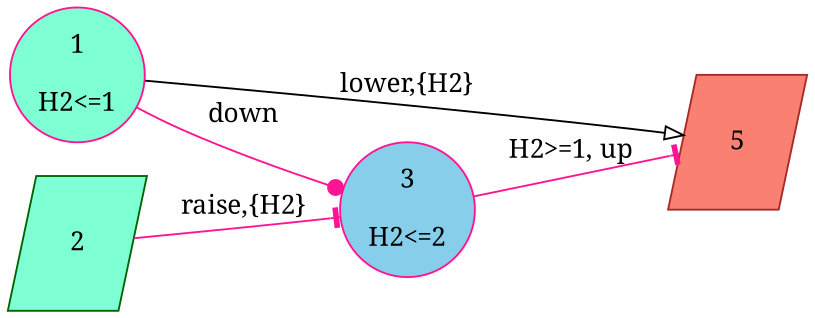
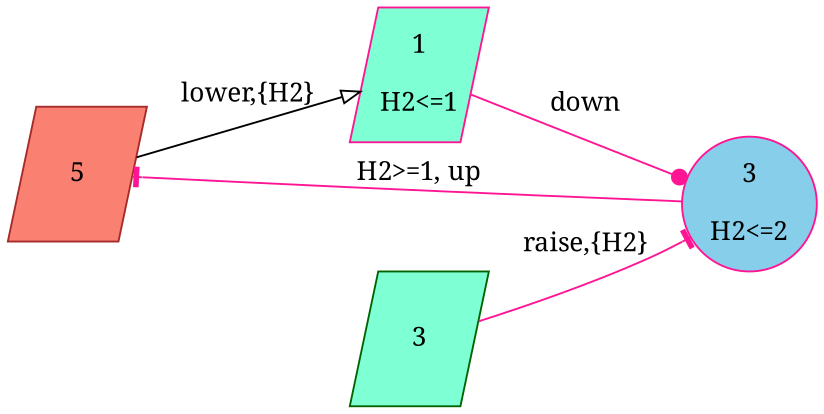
(77, 75) -> (419, 75)
(405, 105) -> (239, 127)
(77, 243) -> (419, 339)
